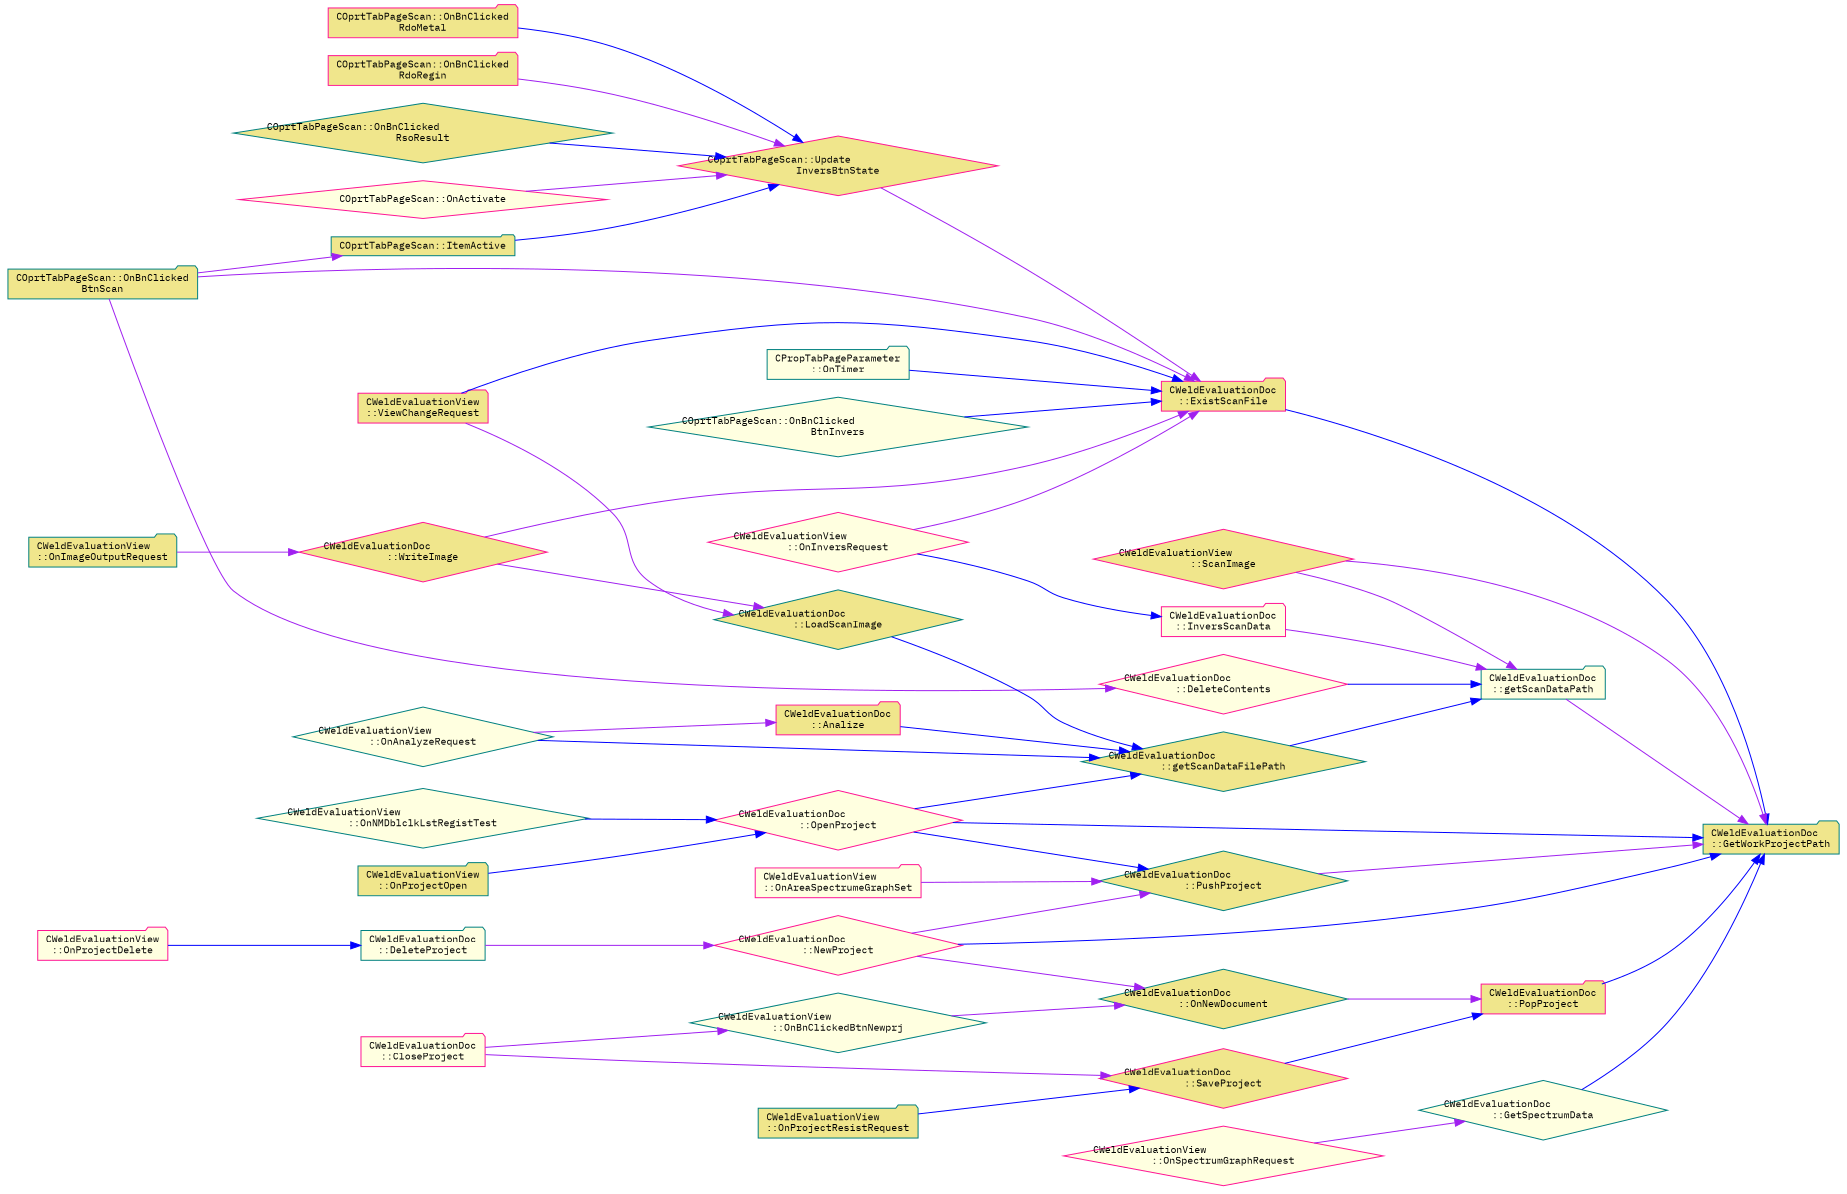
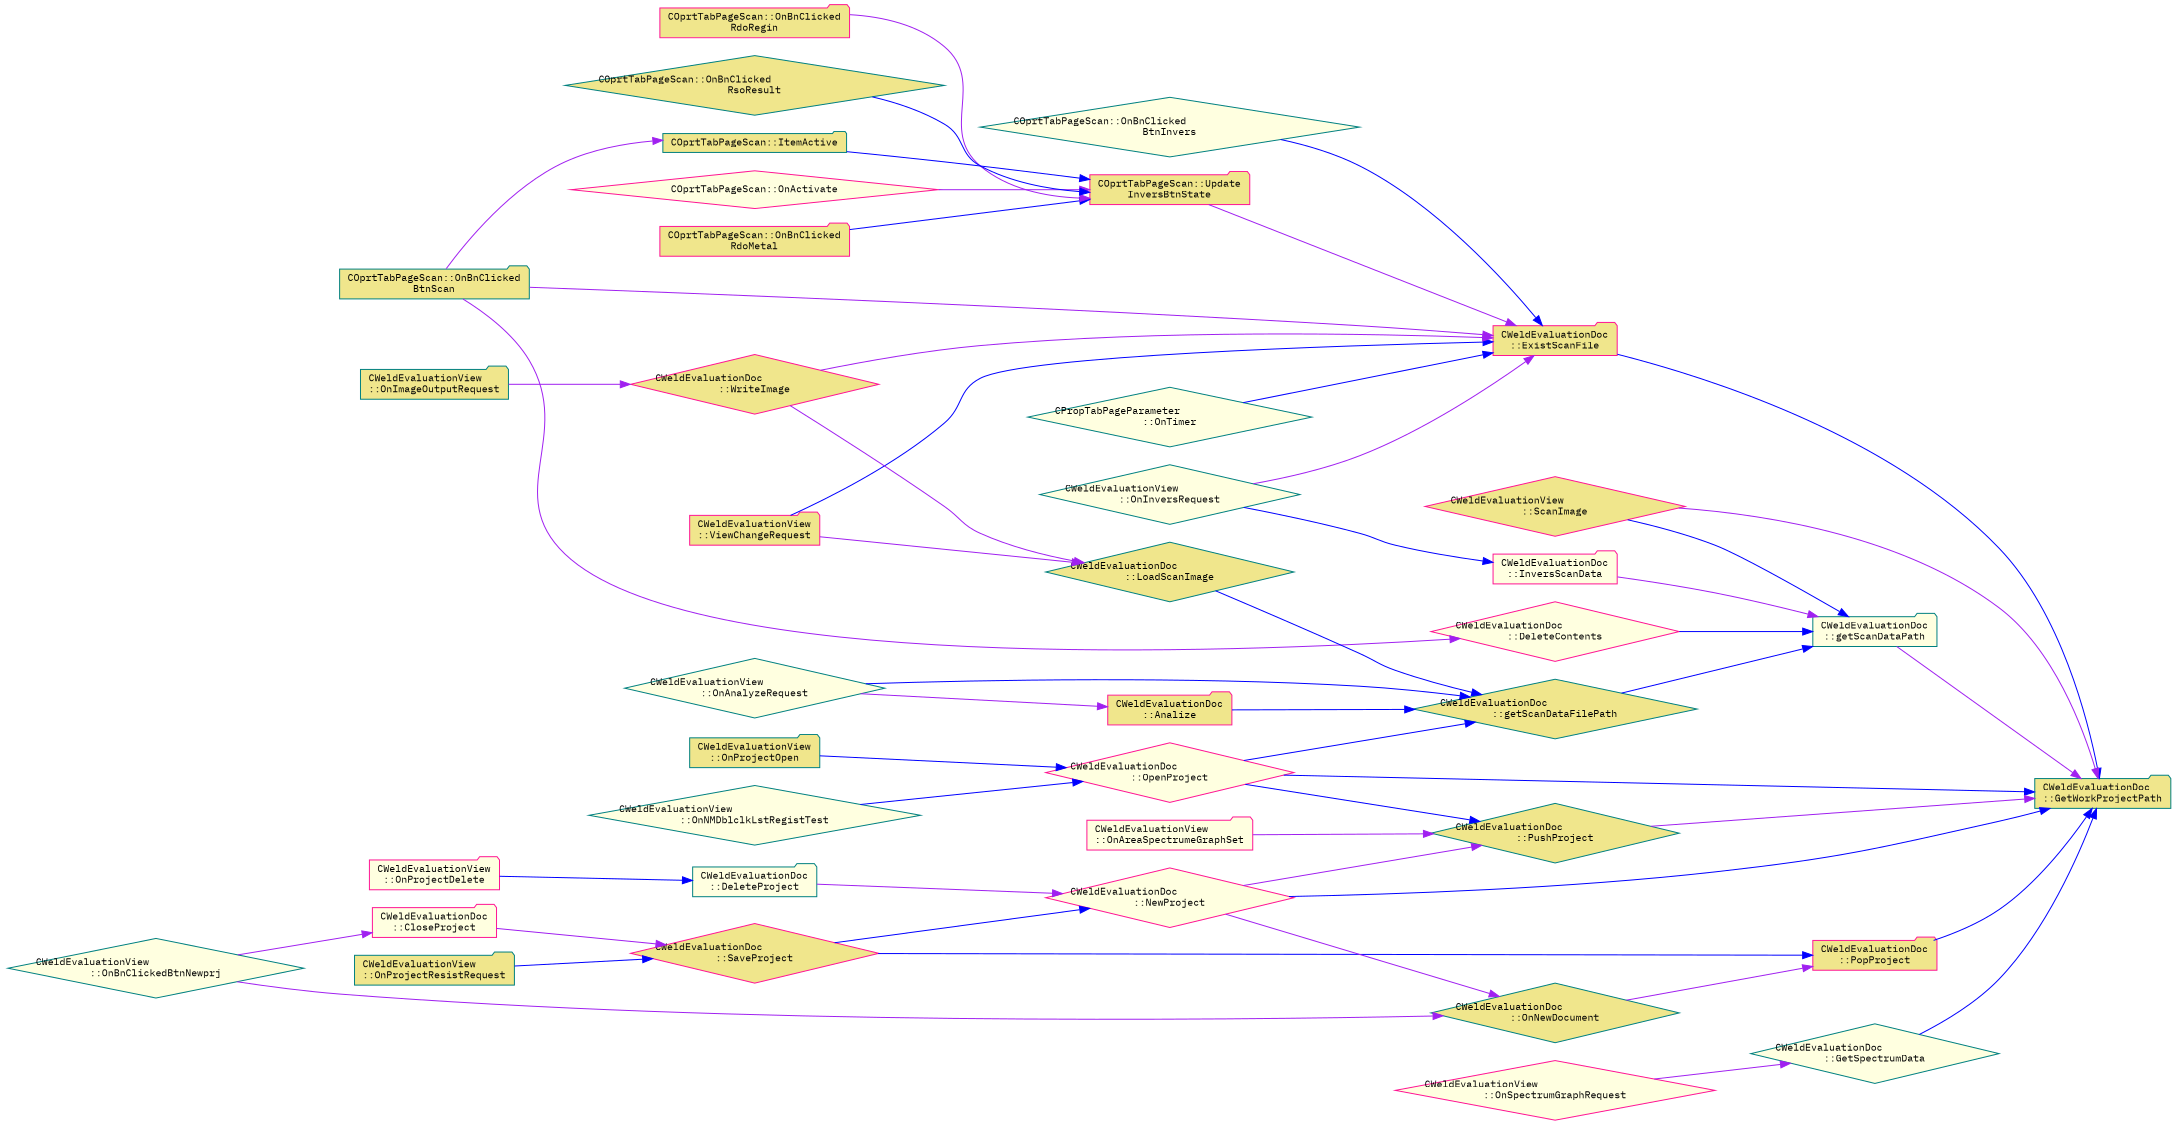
(838, 166) -> (1170, 190)
(838, 364) -> (1170, 417)
(838, 542) -> (1170, 495)
(1406, 608) -> (1738, 556)
none -> (957, 926)
(601, 1039) -> (300, 945)
